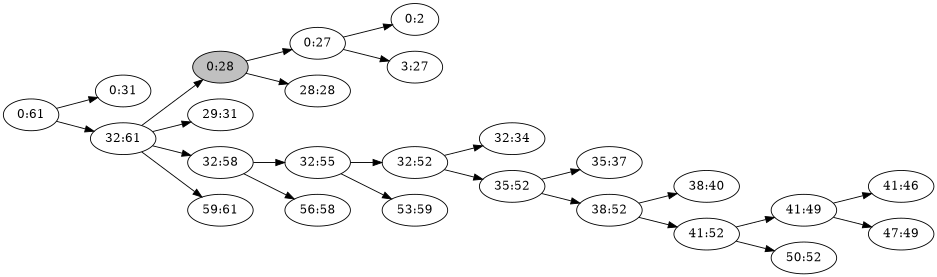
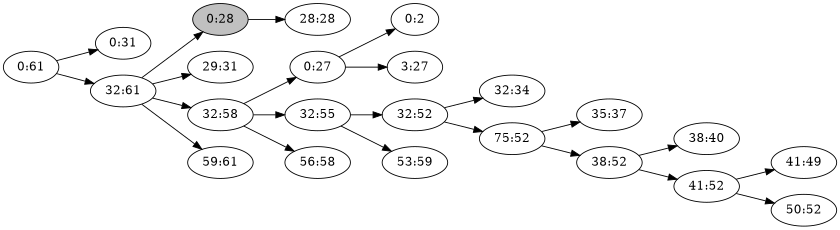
(265, 56) -> (266, 93)
(512, 186) -> (512, 139)
(901, 186) -> none
(901, 234) -> none
